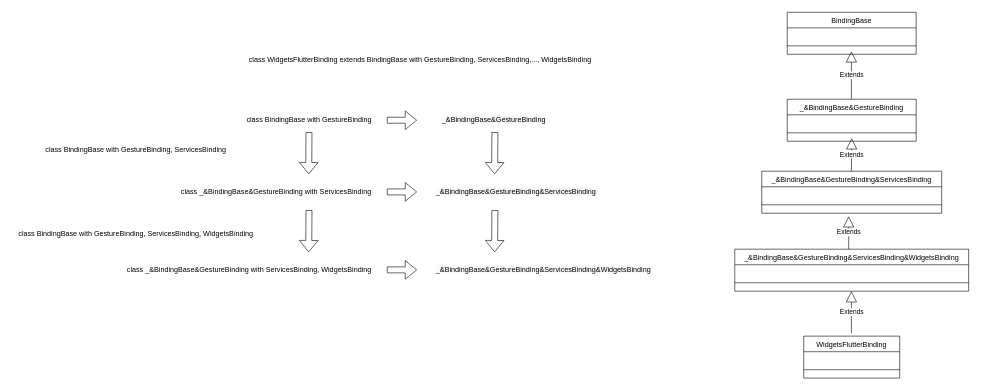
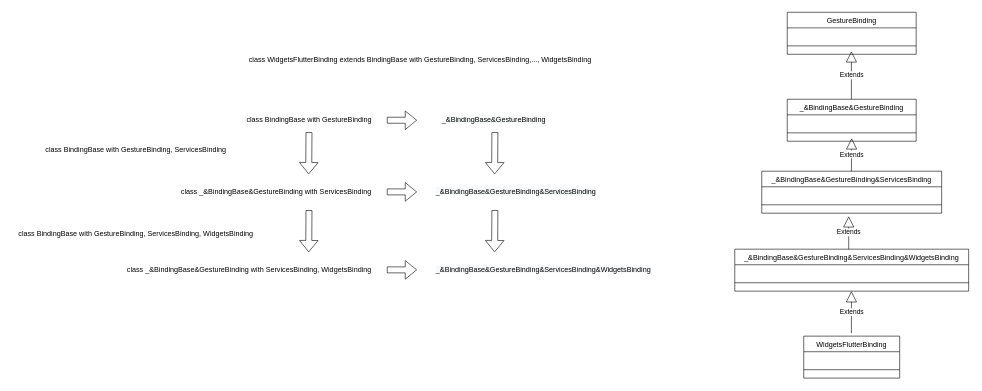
(851, 20) -> (851, 20)
